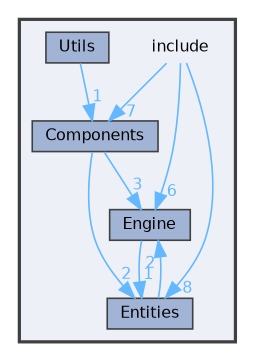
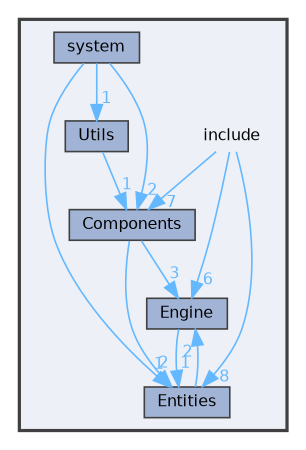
none -> (97, 48)
